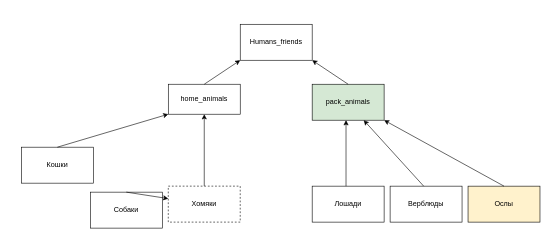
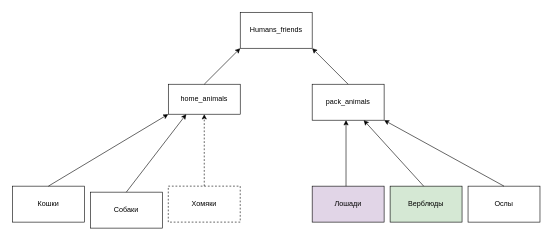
(276, 42) -> (276, 30)
(348, 102) -> (348, 102)
(204, 152) -> (204, 152)
(57, 165) -> (48, 204)
(145, 195) -> (155, 155)
(348, 204) -> (348, 204)
(426, 204) -> (426, 204)
(504, 204) -> (504, 204)
